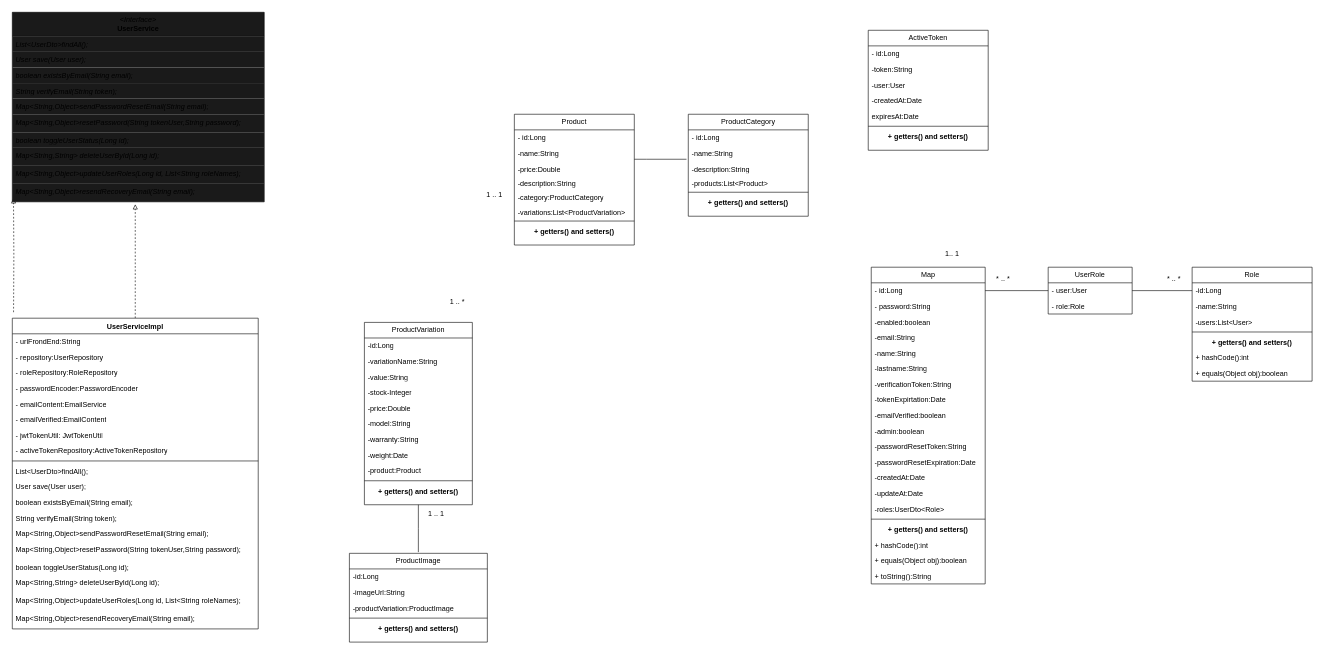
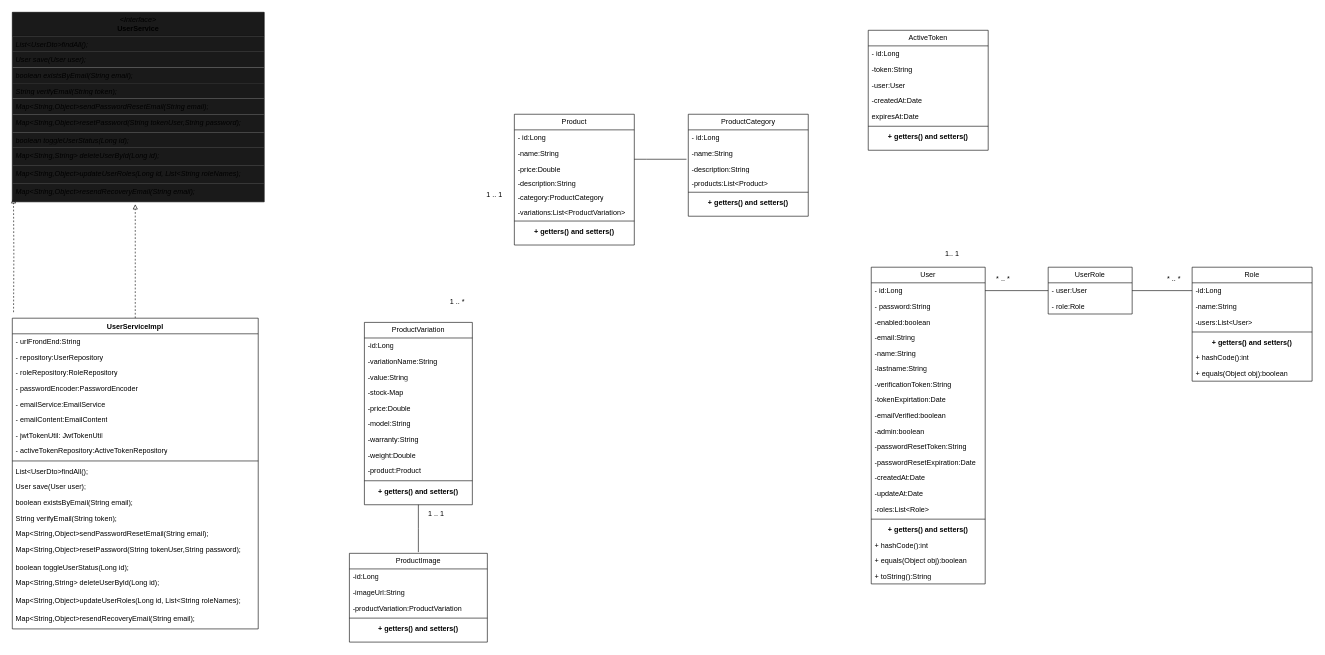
(929, 275) -> (929, 275)
(396, 393) -> (388, 393)
(64, 405) -> (63, 405)
(65, 420) -> (65, 420)
(390, 456) -> (394, 456)
(913, 510) -> (906, 510)
(411, 609) -> (417, 609)
